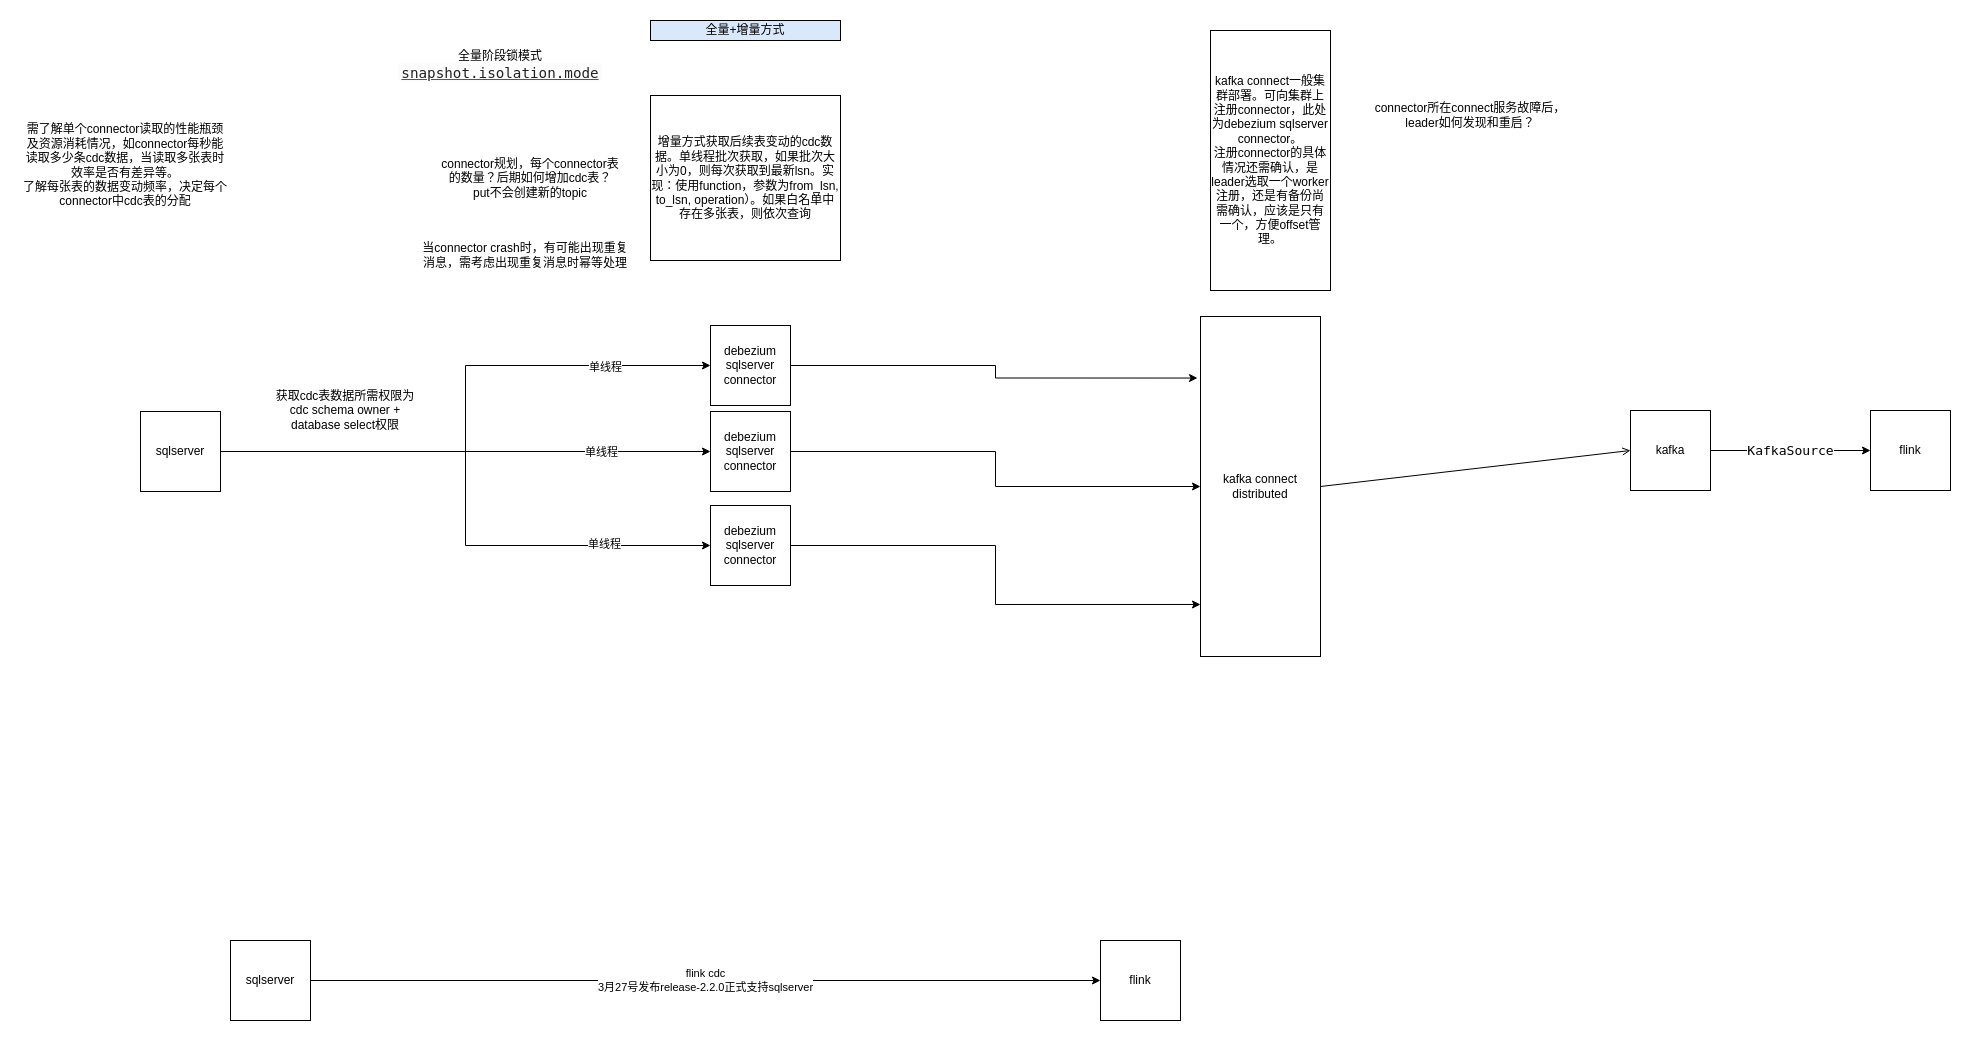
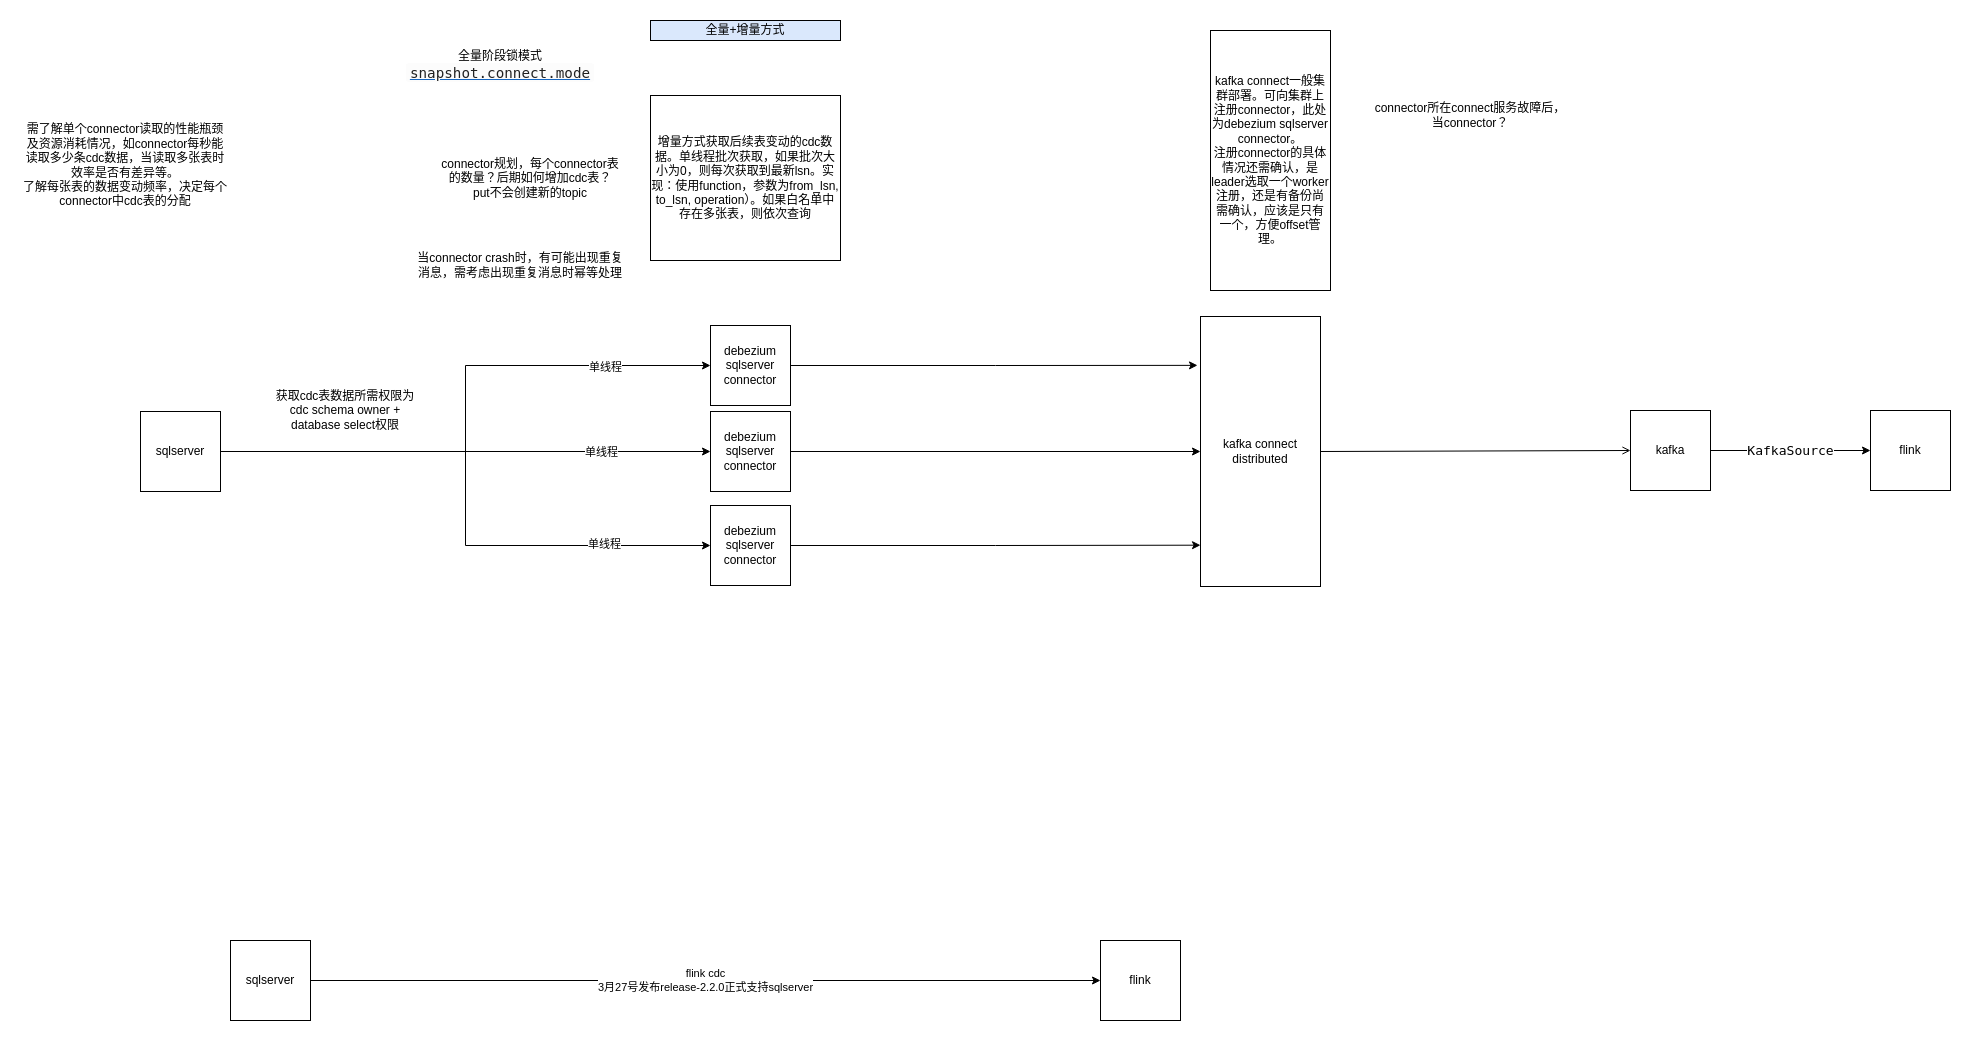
(501, 66) -> (501, 66)
(1471, 116) -> (1471, 116)
(526, 256) -> (521, 266)
(1261, 487) -> (1261, 452)
